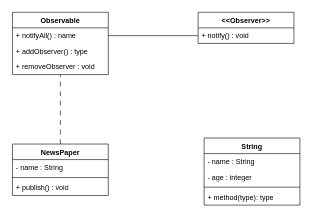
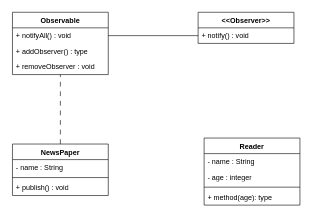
(50, 36) -> (49, 36)
(252, 147) -> (252, 147)
(245, 198) -> (243, 198)
